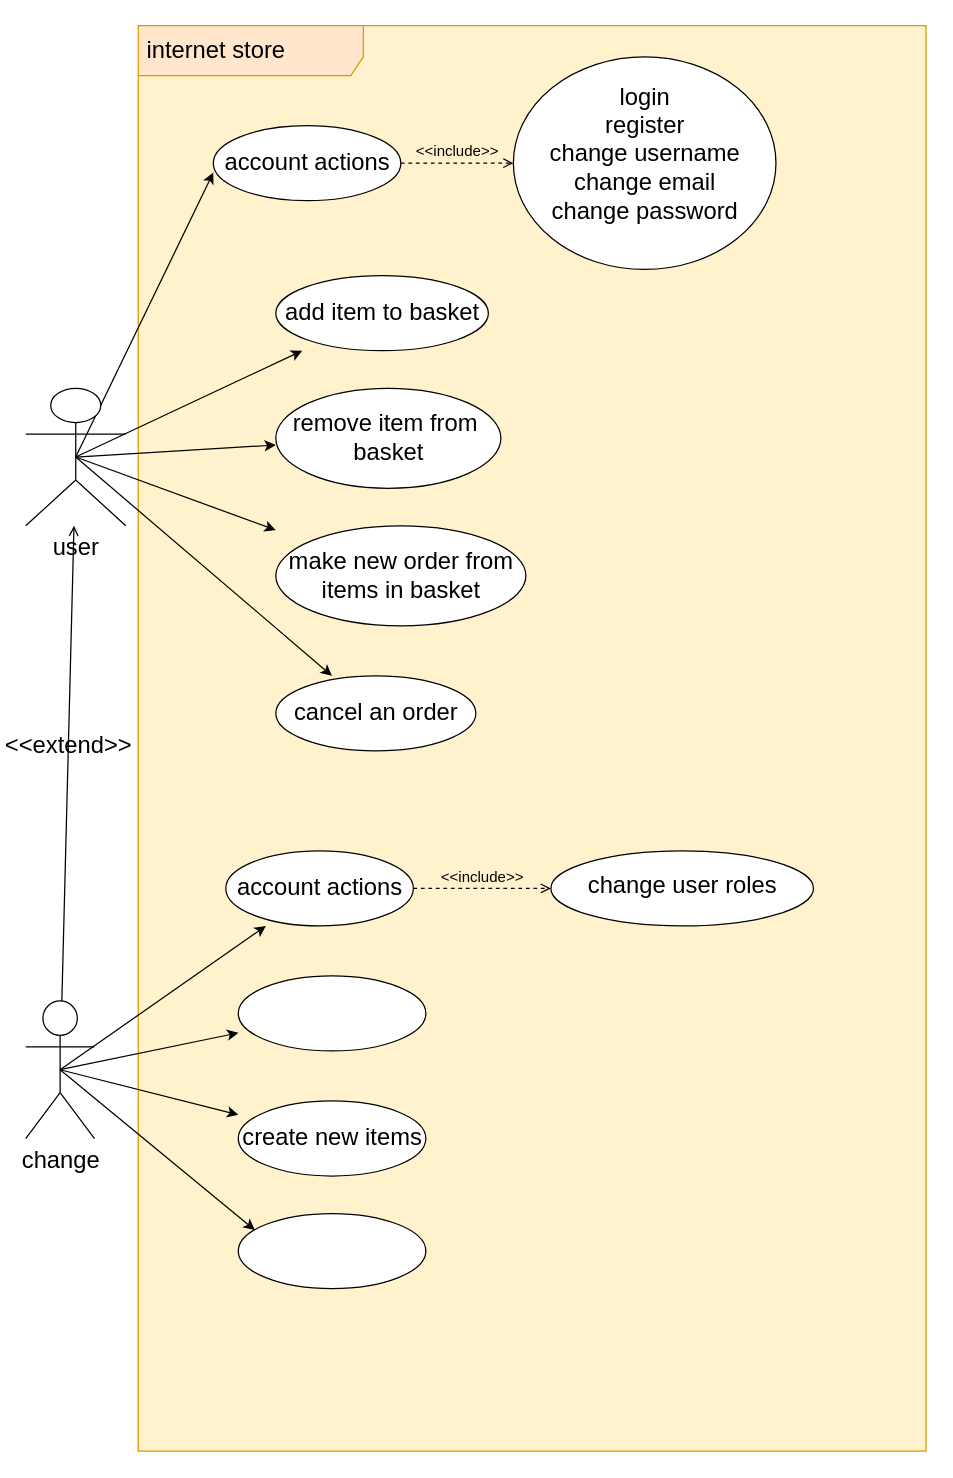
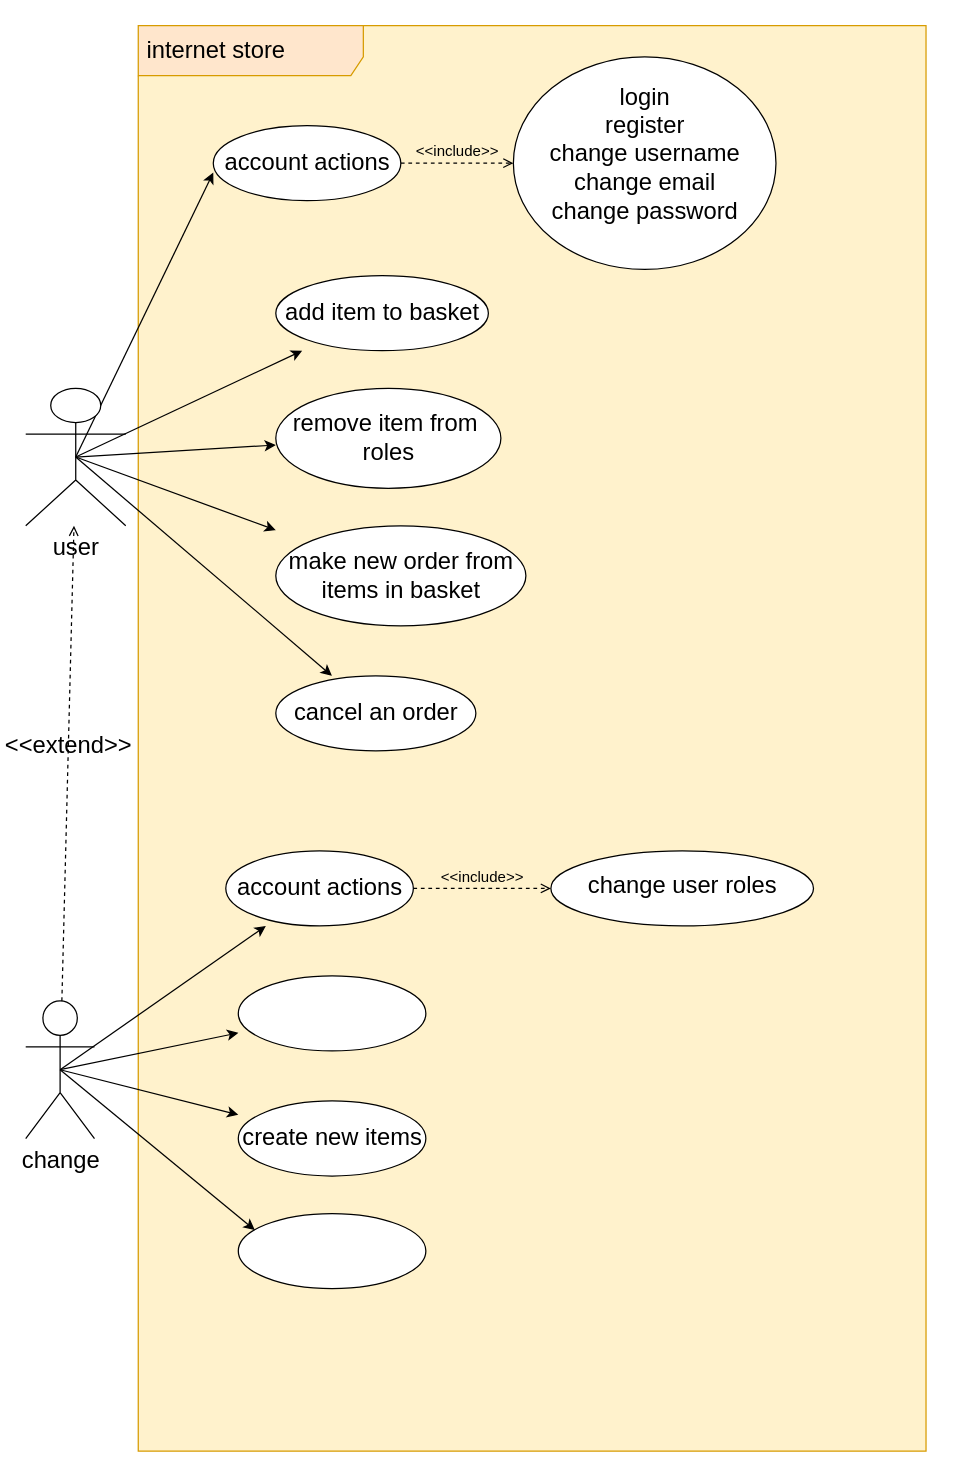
(389, 438) -> (389, 438)
(68, 764) -> (68, 764)
